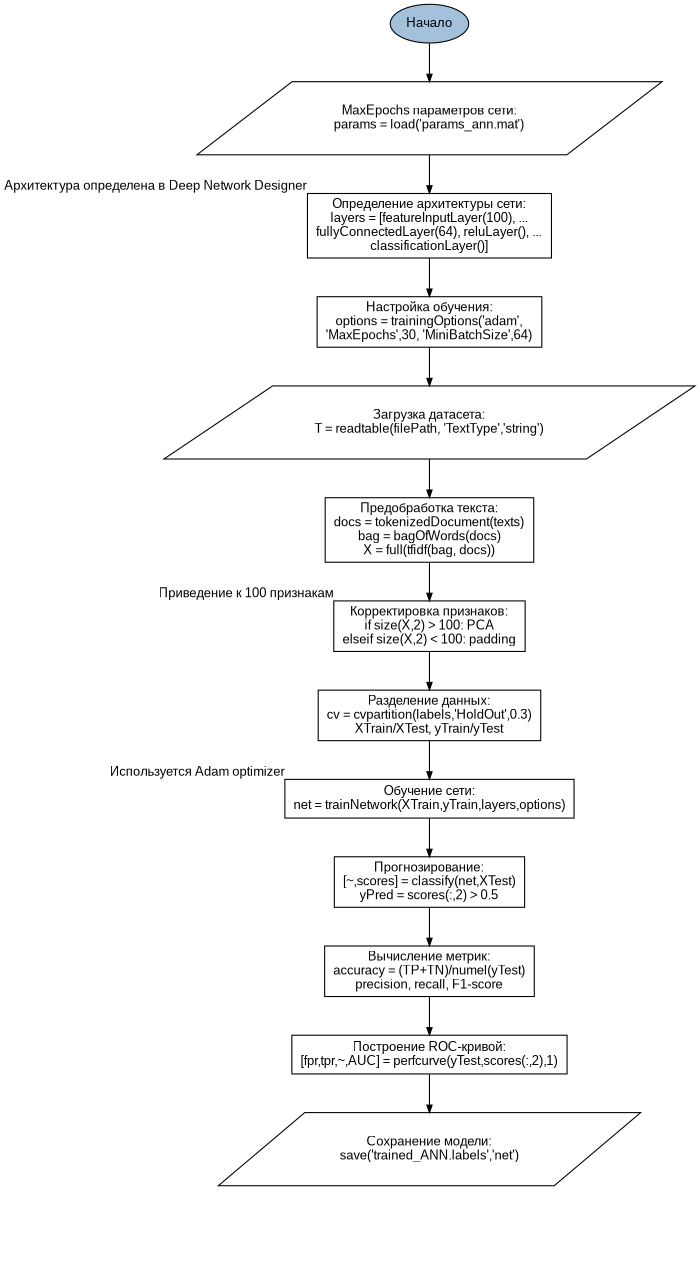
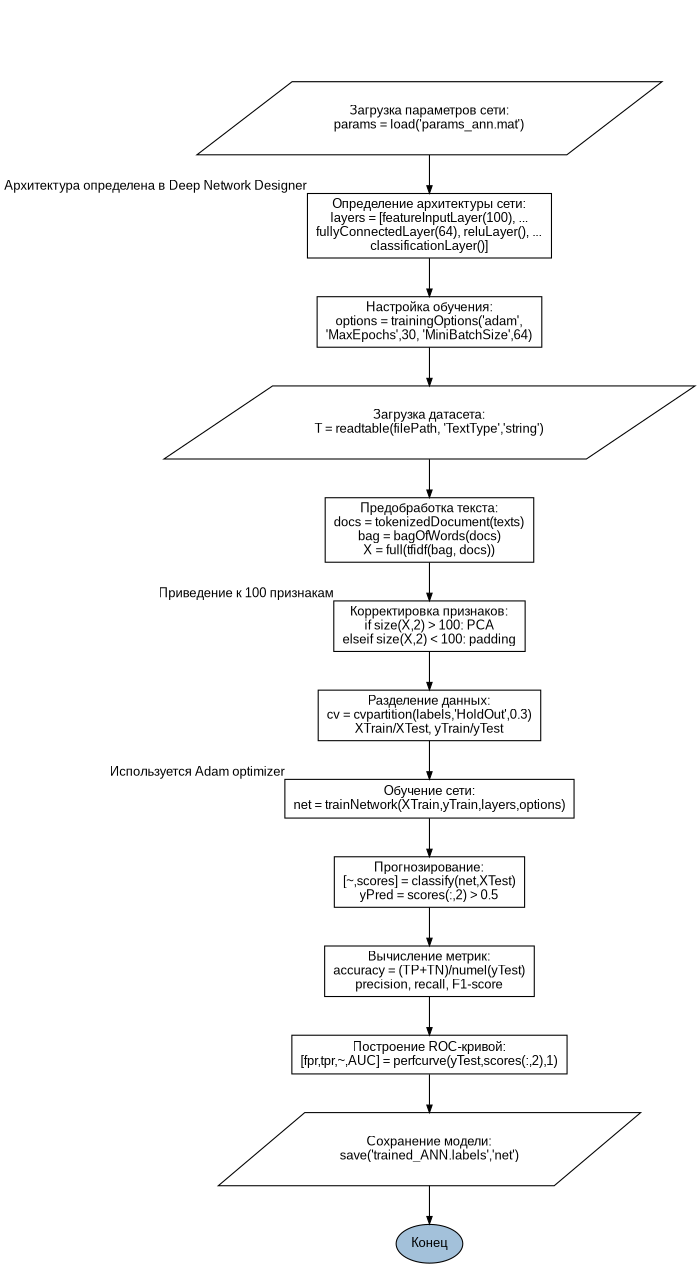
(429, 24) -> none
(429, 118) -> (429, 118)
none -> (429, 1244)
